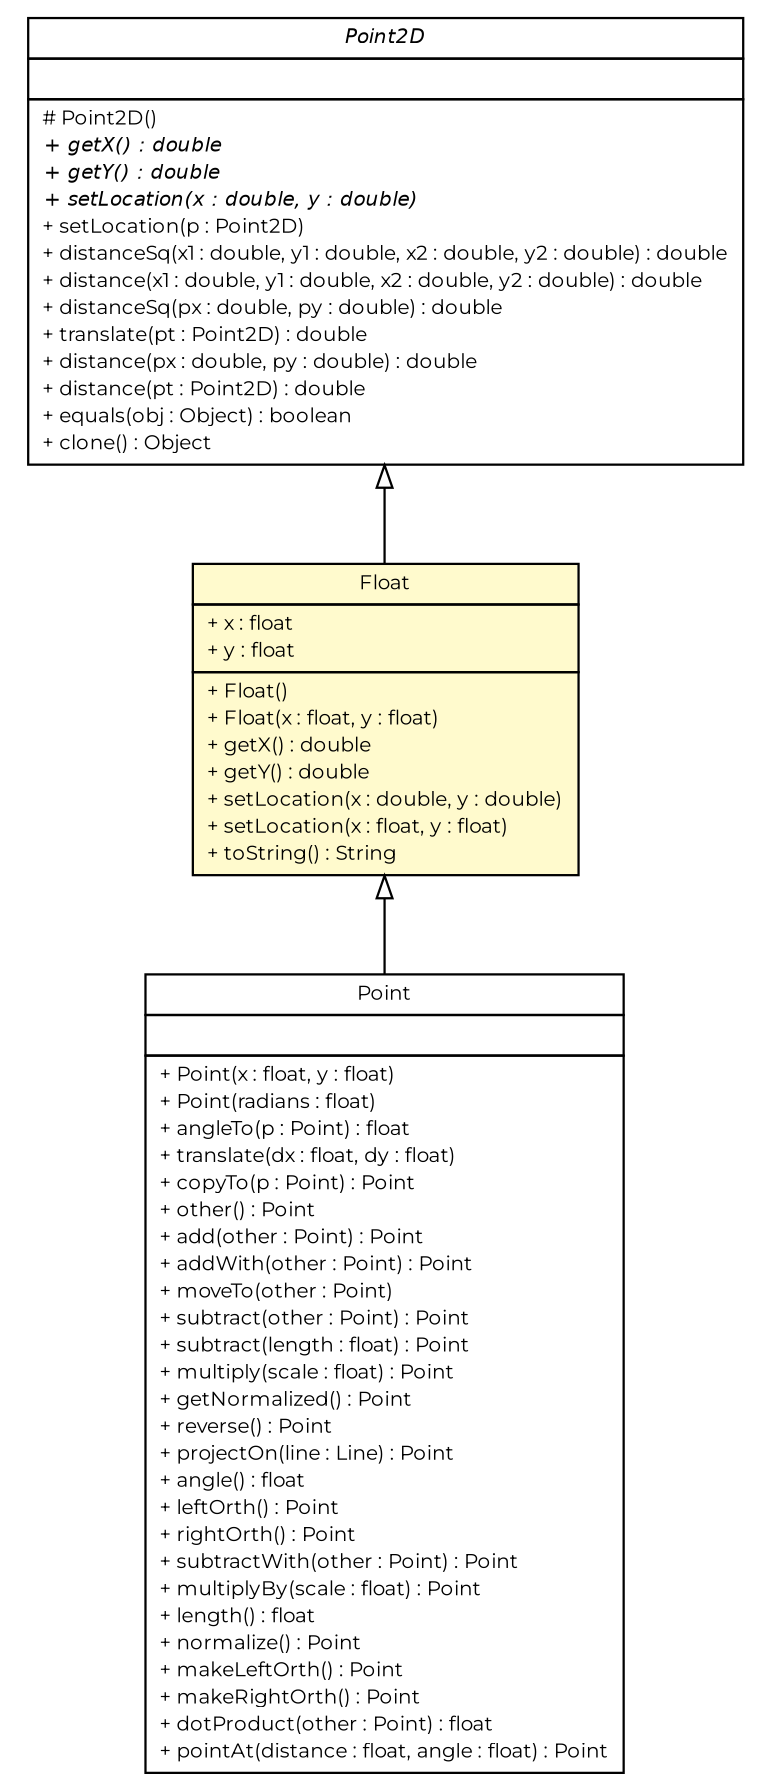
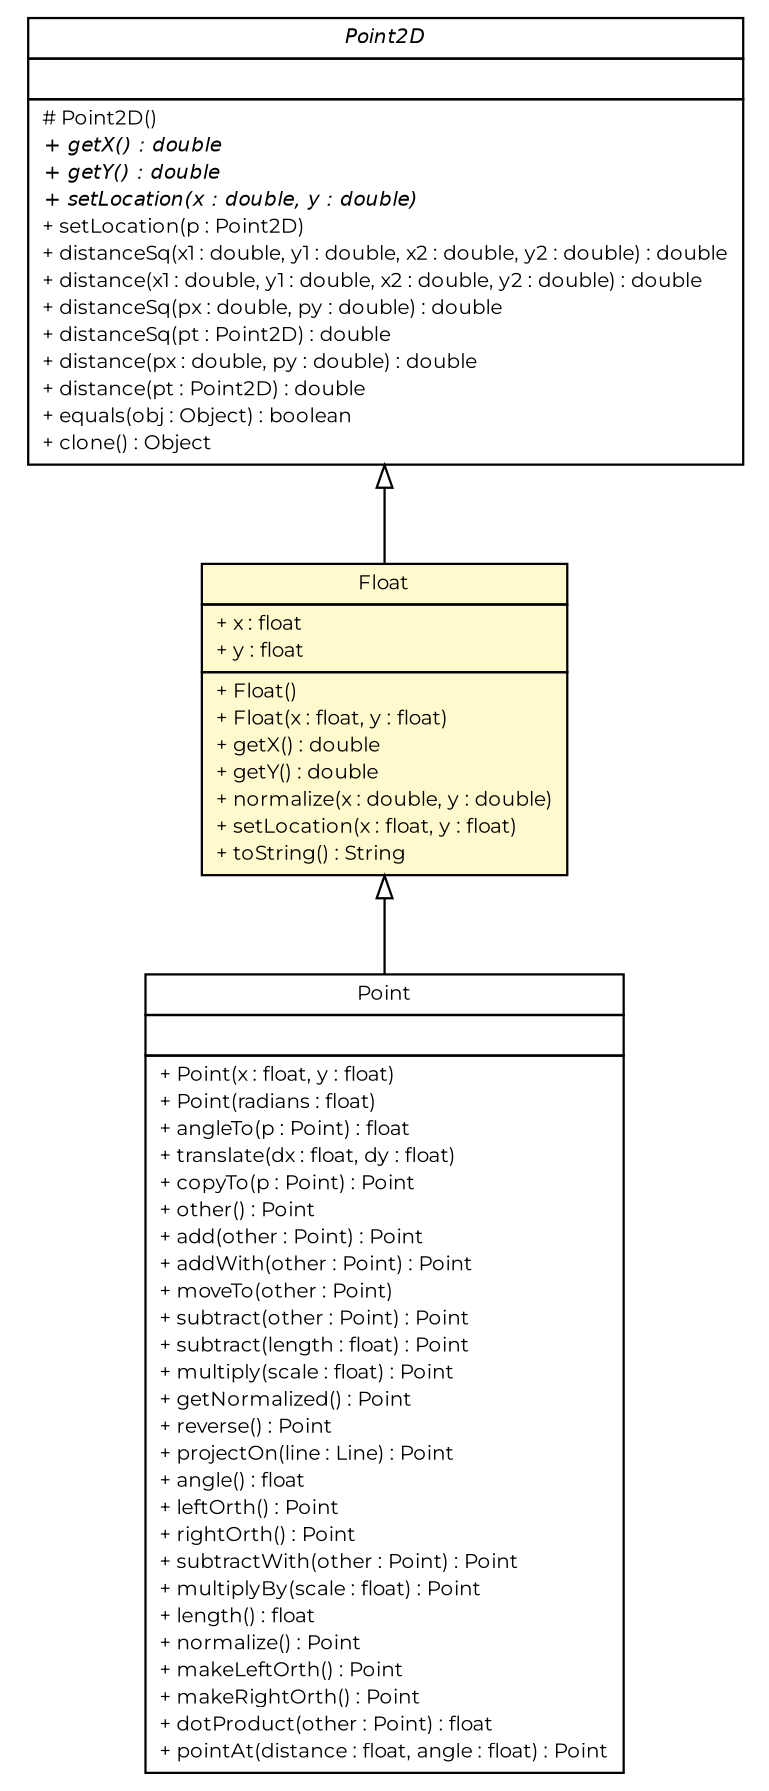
(205, 335) -> (218, 335)
(386, 800) -> (385, 800)
